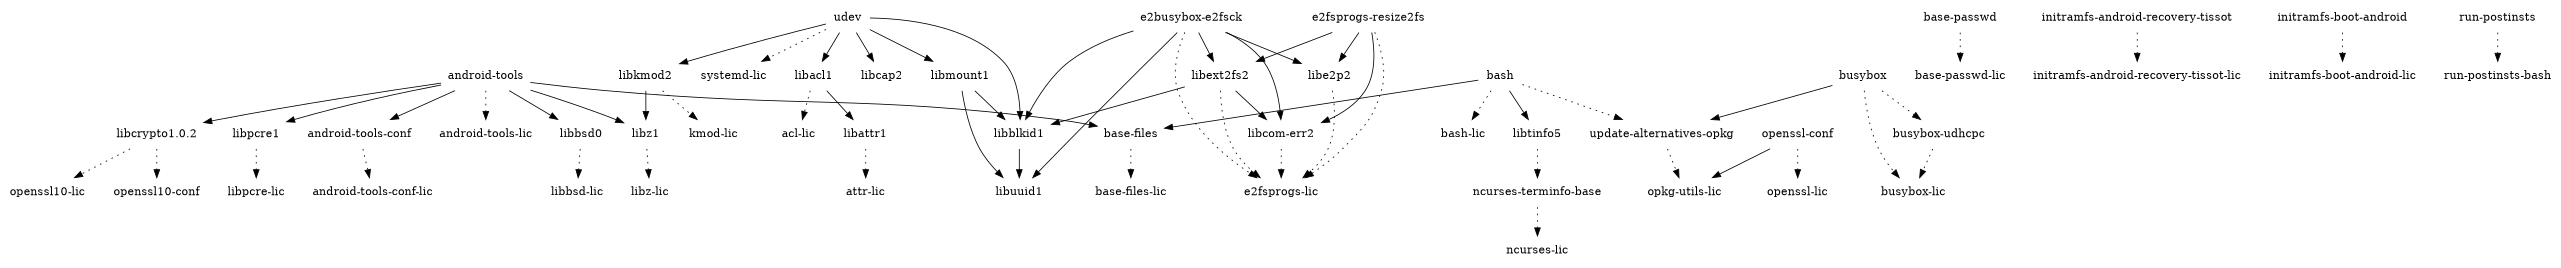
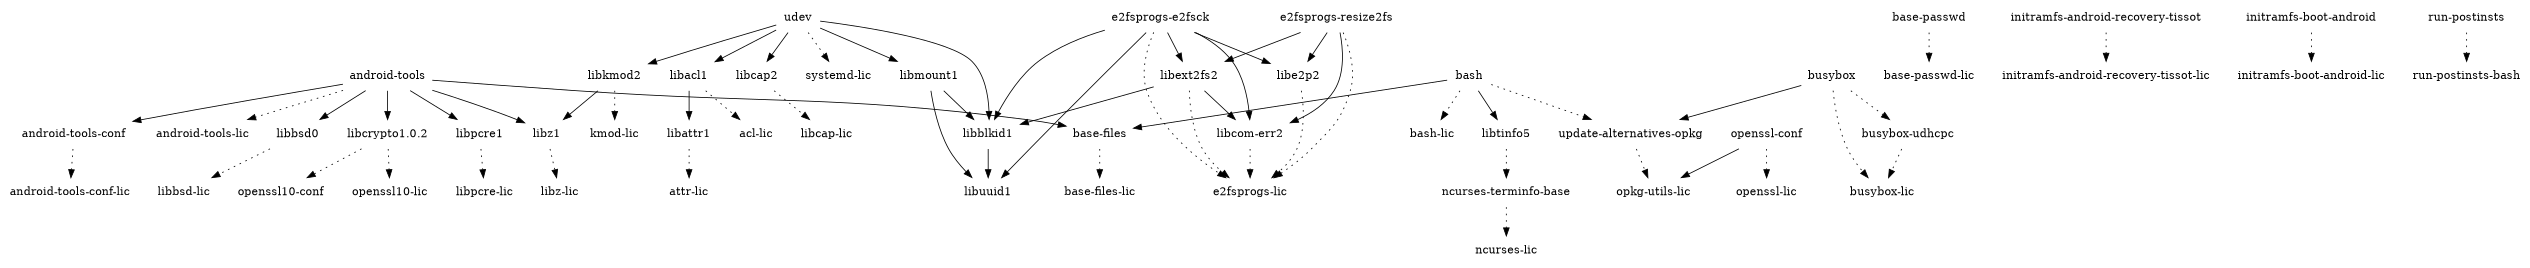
(1191, 18) -> (1160, 18)
none -> (827, 134)
